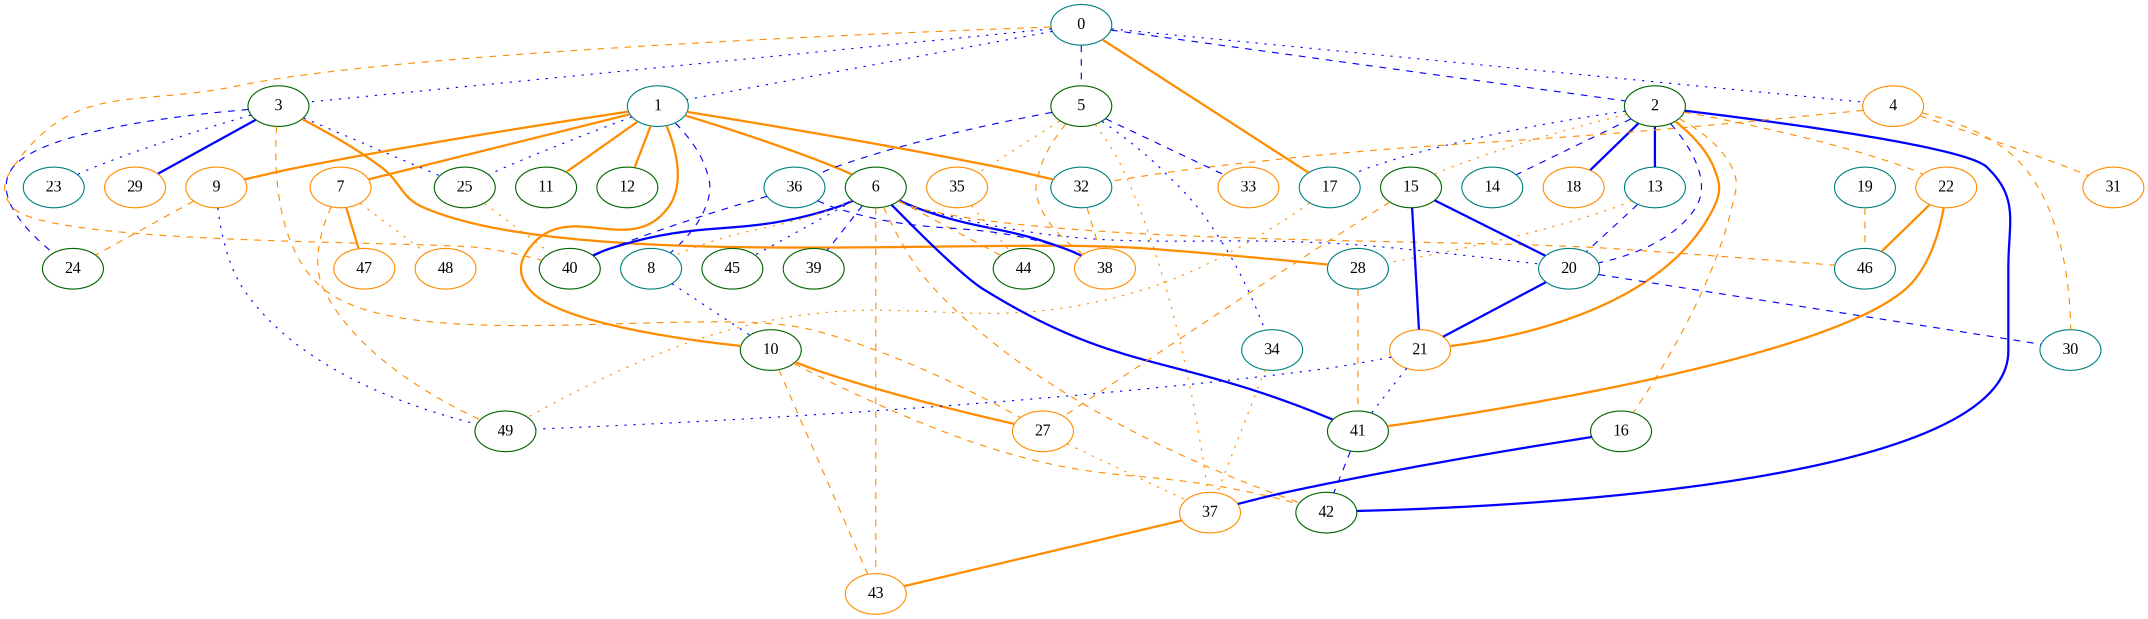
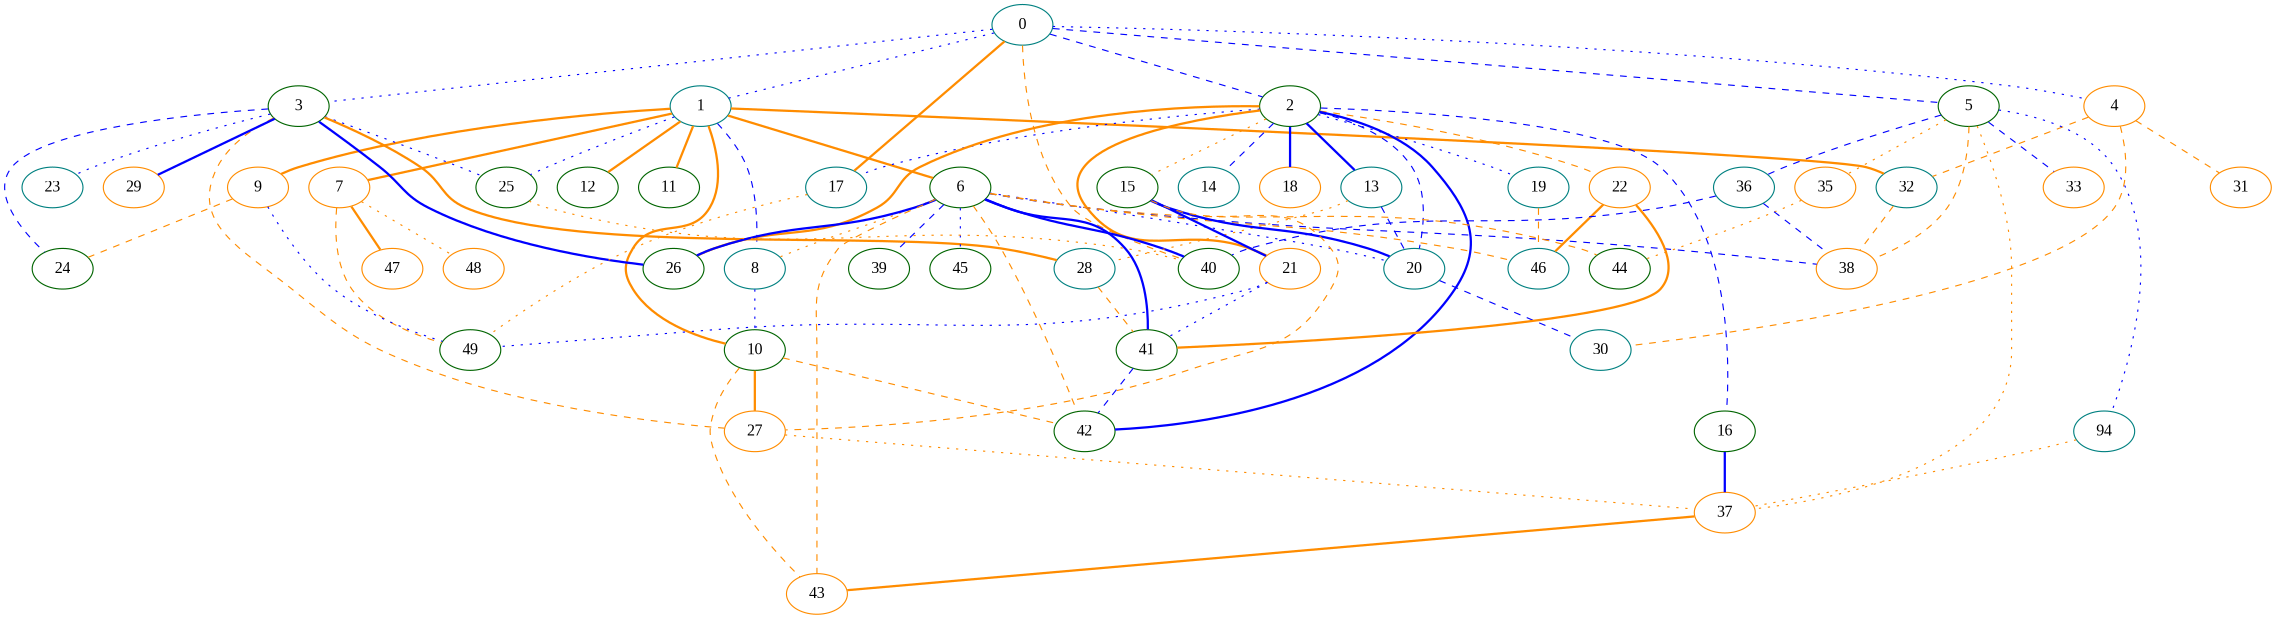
none -> (1431, 147)
(990, 228) -> (1403, 232)
none -> (674, 269)
(1711, 270) -> (1592, 138)
(1495, 309) -> none
(1272, 350) -> (2104, 431)
